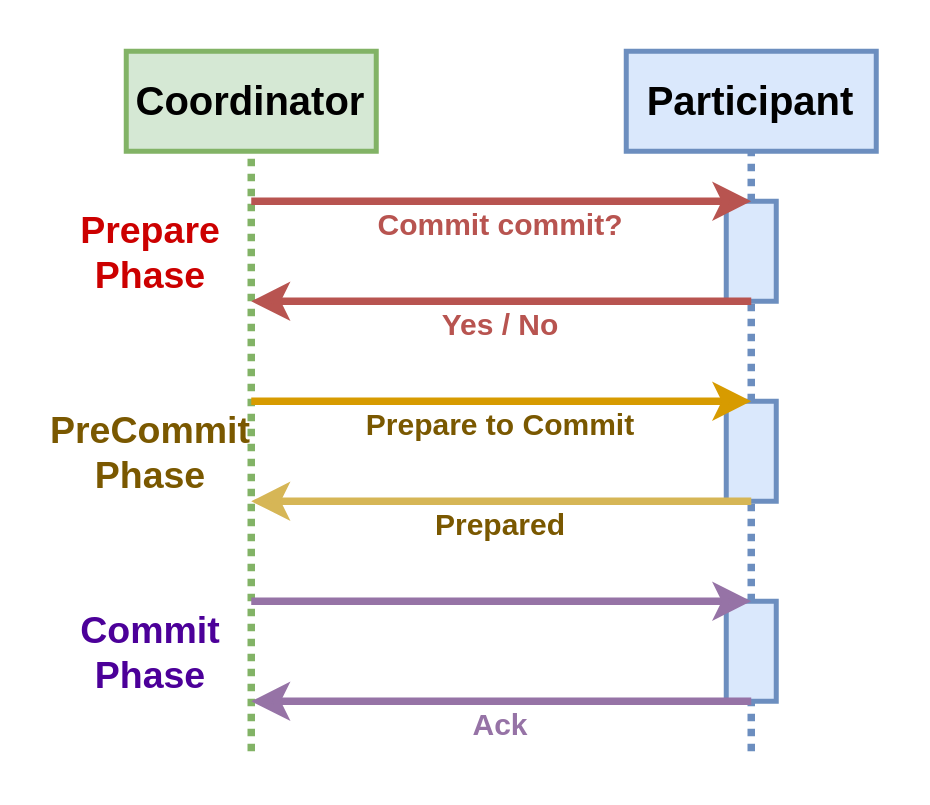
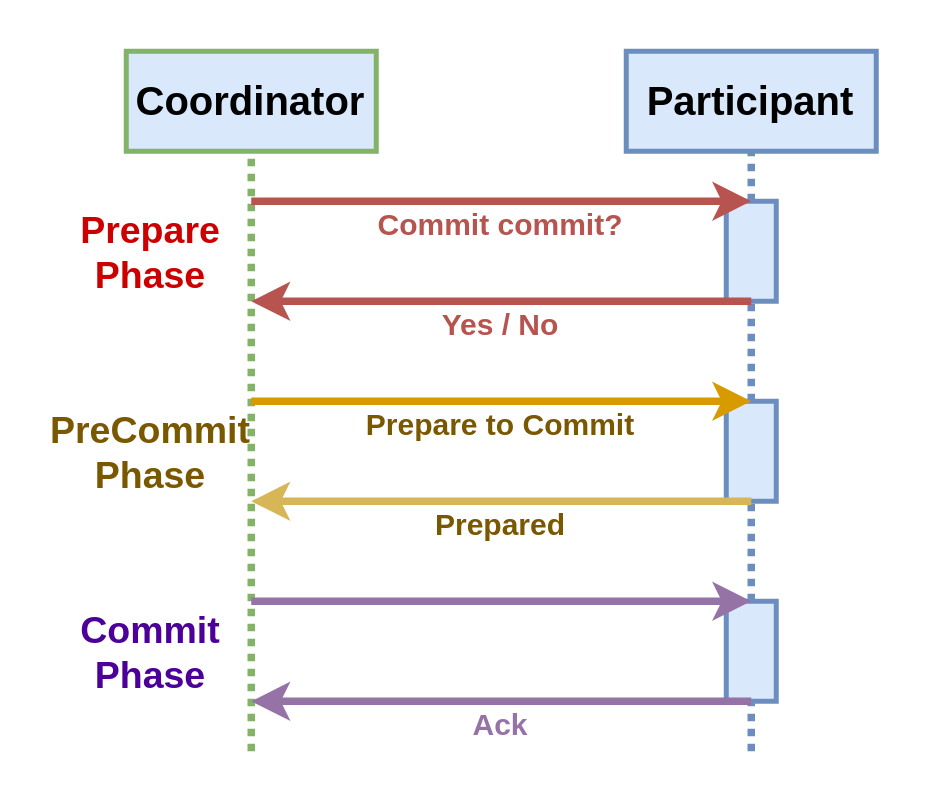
(251, 101) -> (251, 101)
